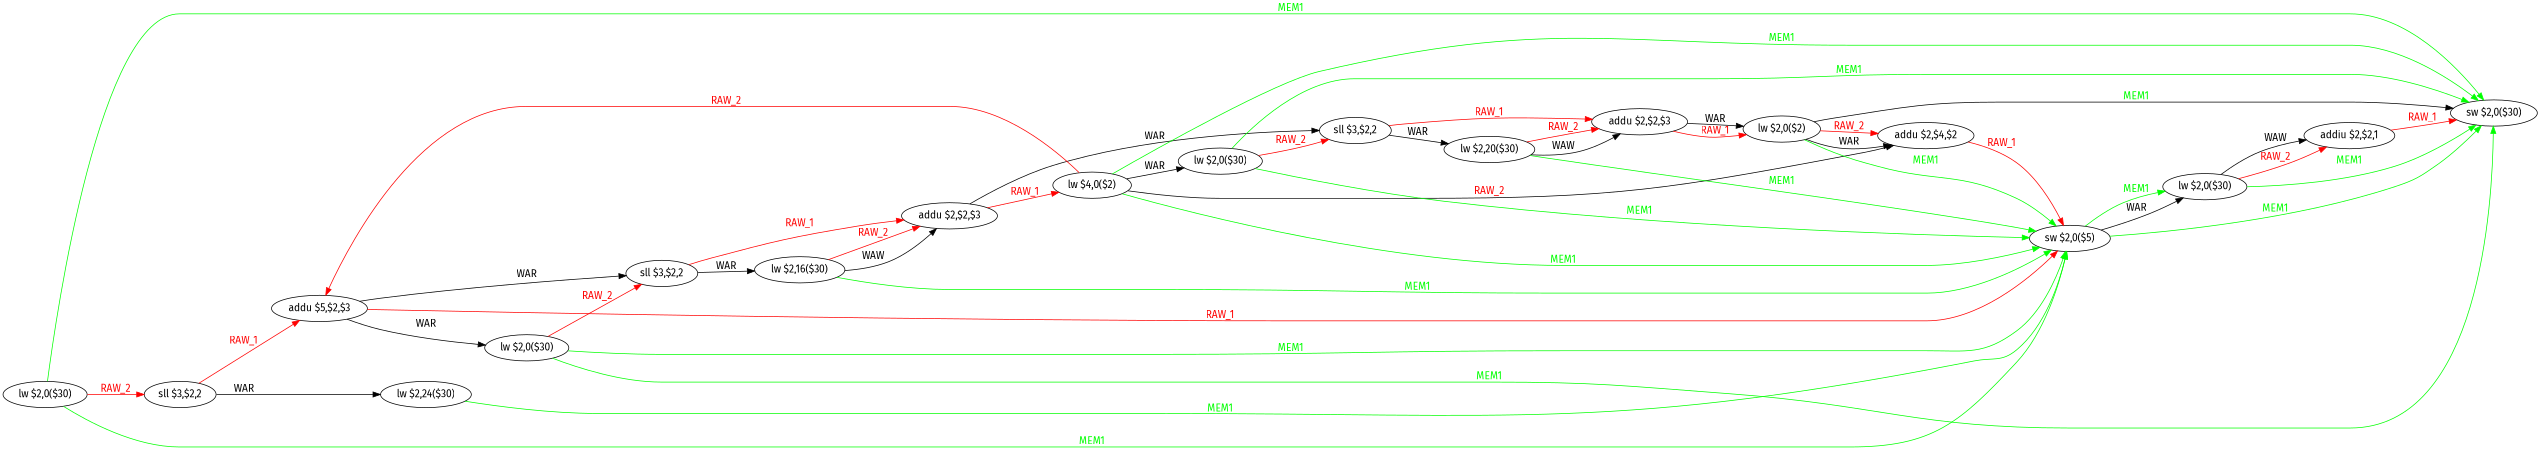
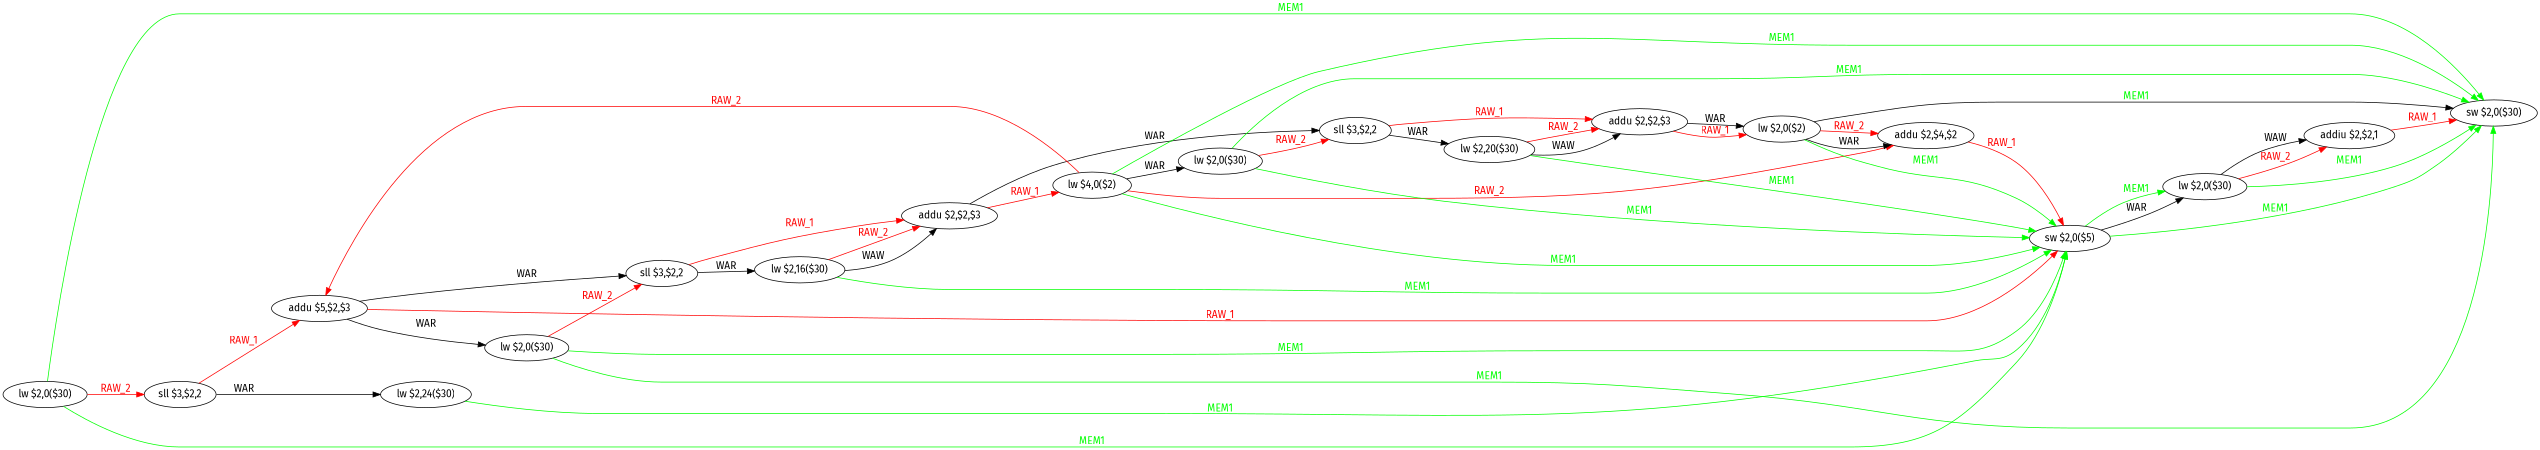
(1509, 197) -> (1509, 197)
